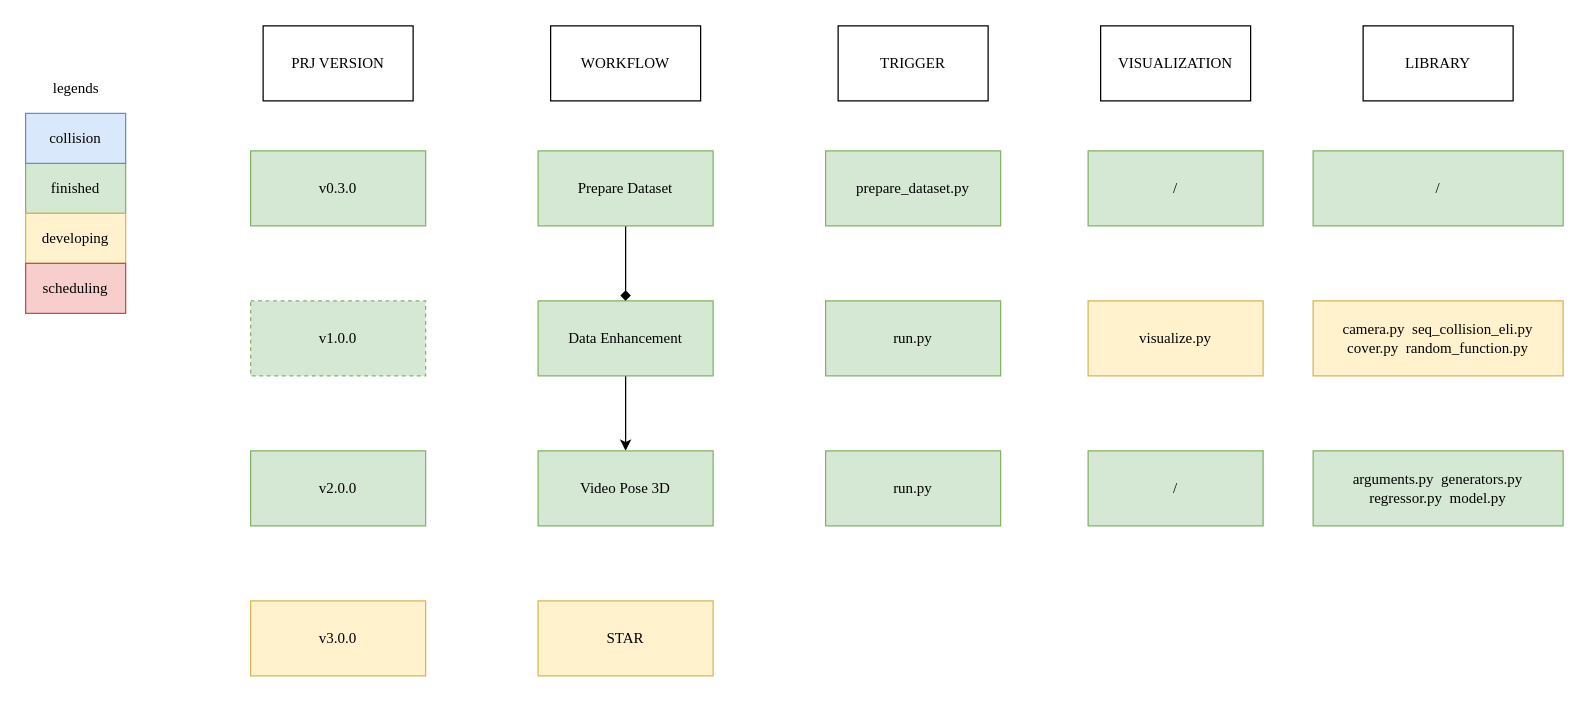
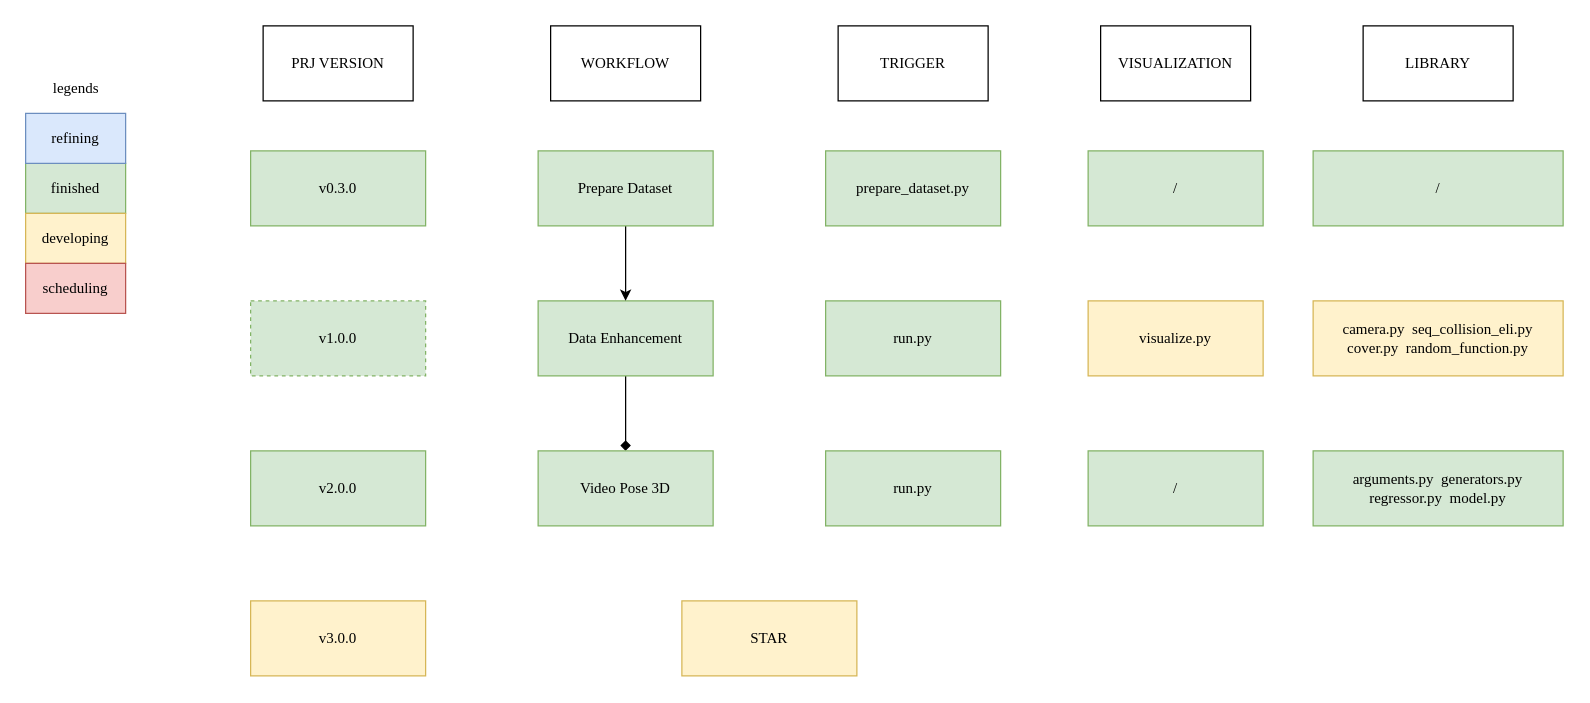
(76, 138) -> (76, 138)
(626, 290) -> (626, 291)
(626, 441) -> (626, 440)
(626, 638) -> (769, 638)
